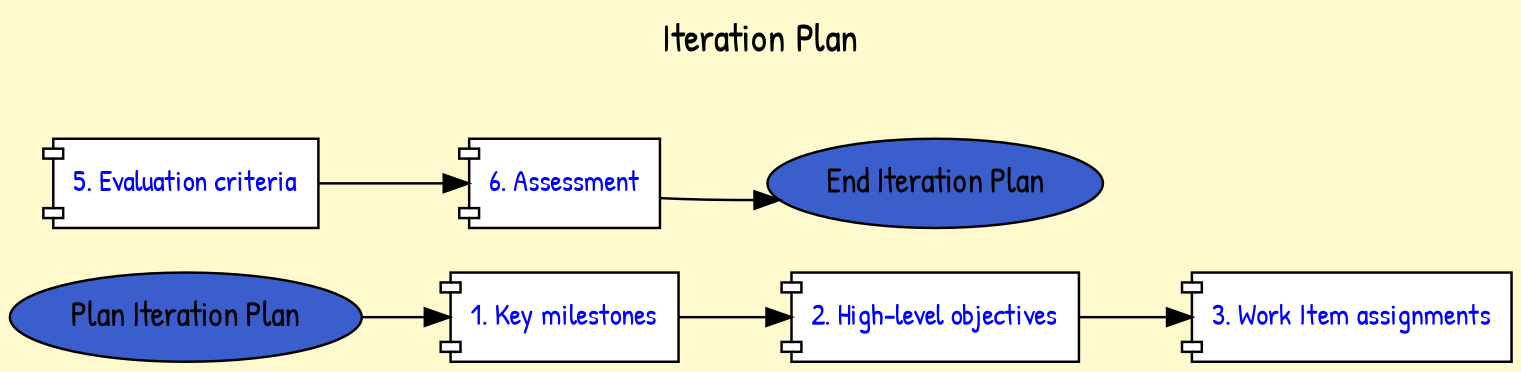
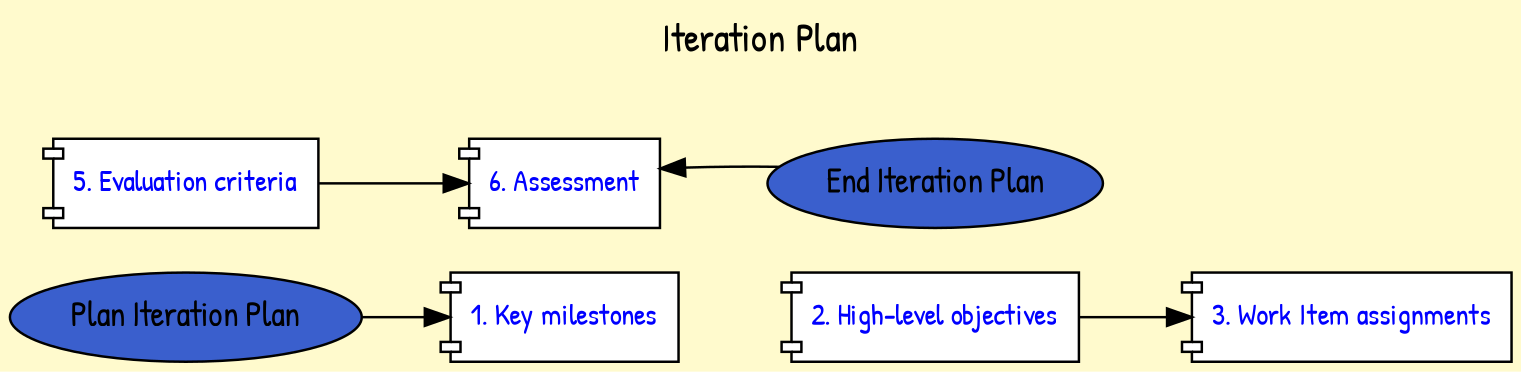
(707, 200) -> (733, 167)
(722, 317) -> none
